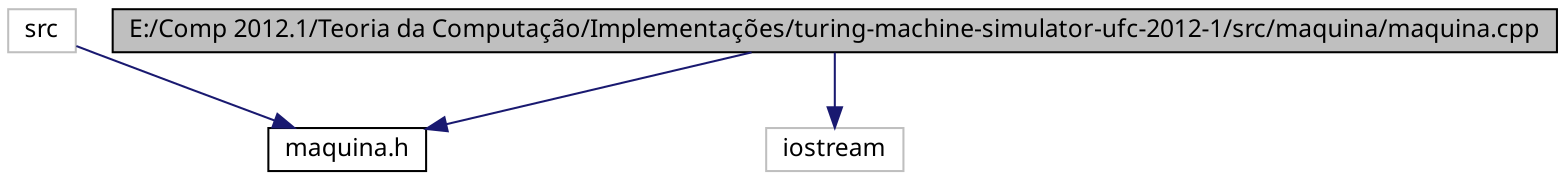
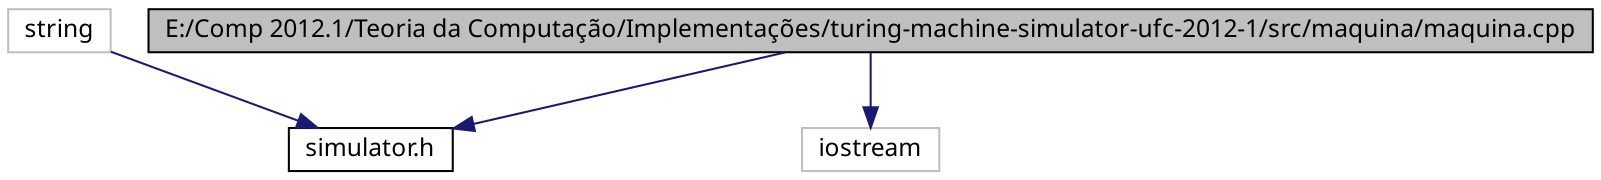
(42, 31) -> (59, 31)
(347, 150) -> (371, 150)
